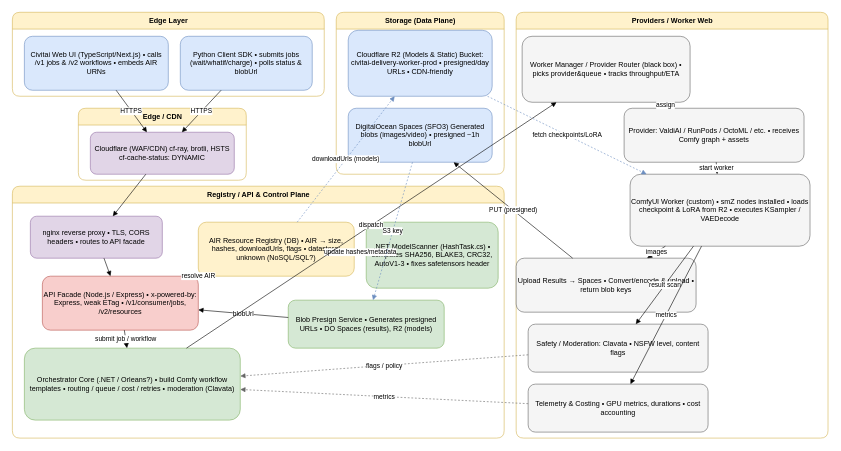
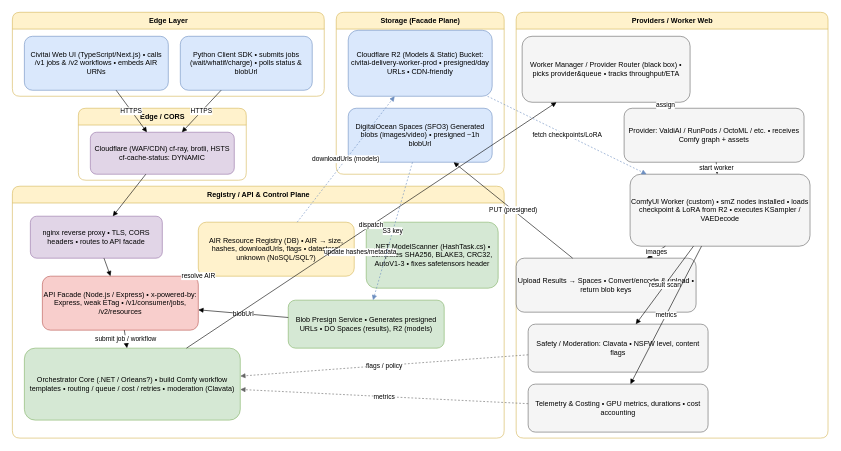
(421, 21) -> (421, 21)
(163, 117) -> (163, 117)
